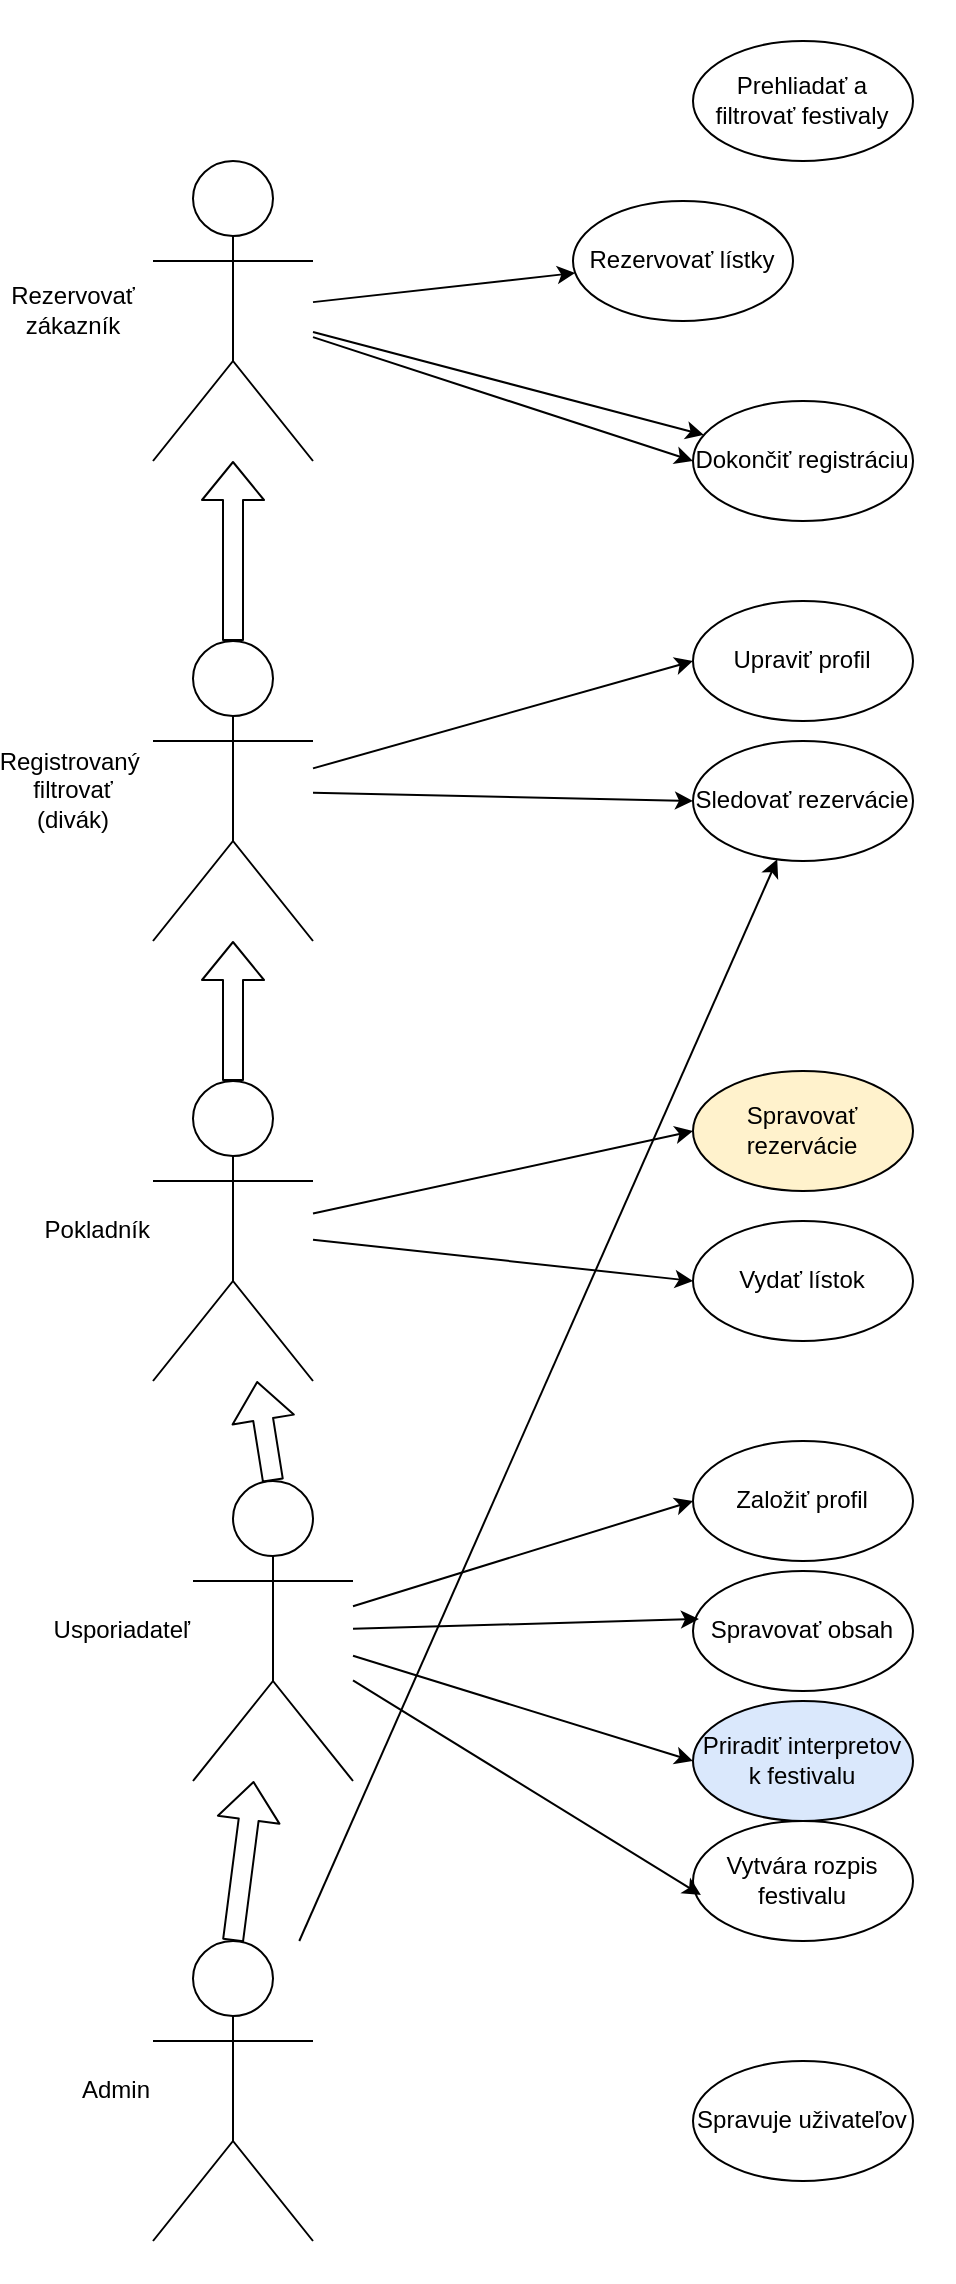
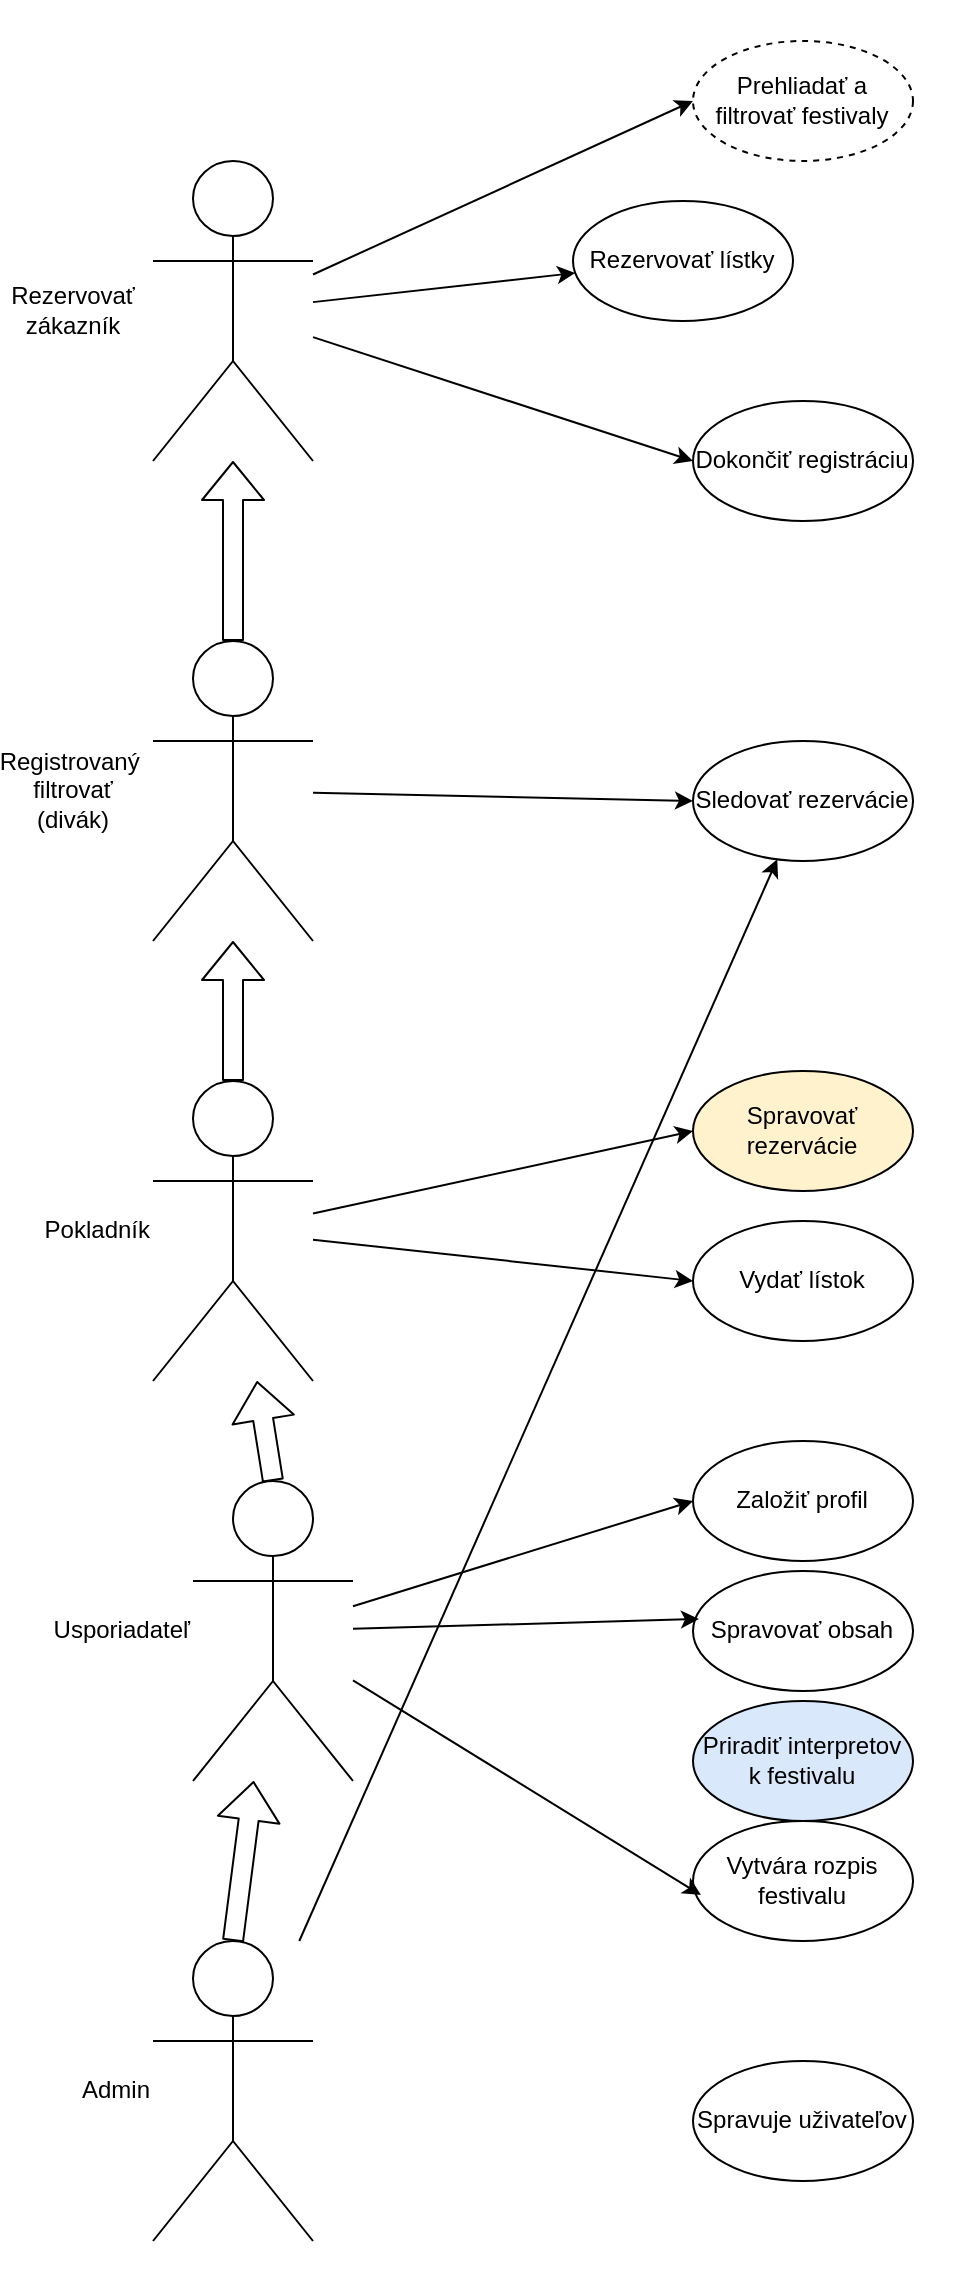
(803, 101) -> (803, 101)
(502, 382) -> (497, 190)
(803, 661) -> none
(497, 716) -> none
(516, 1706) -> none
